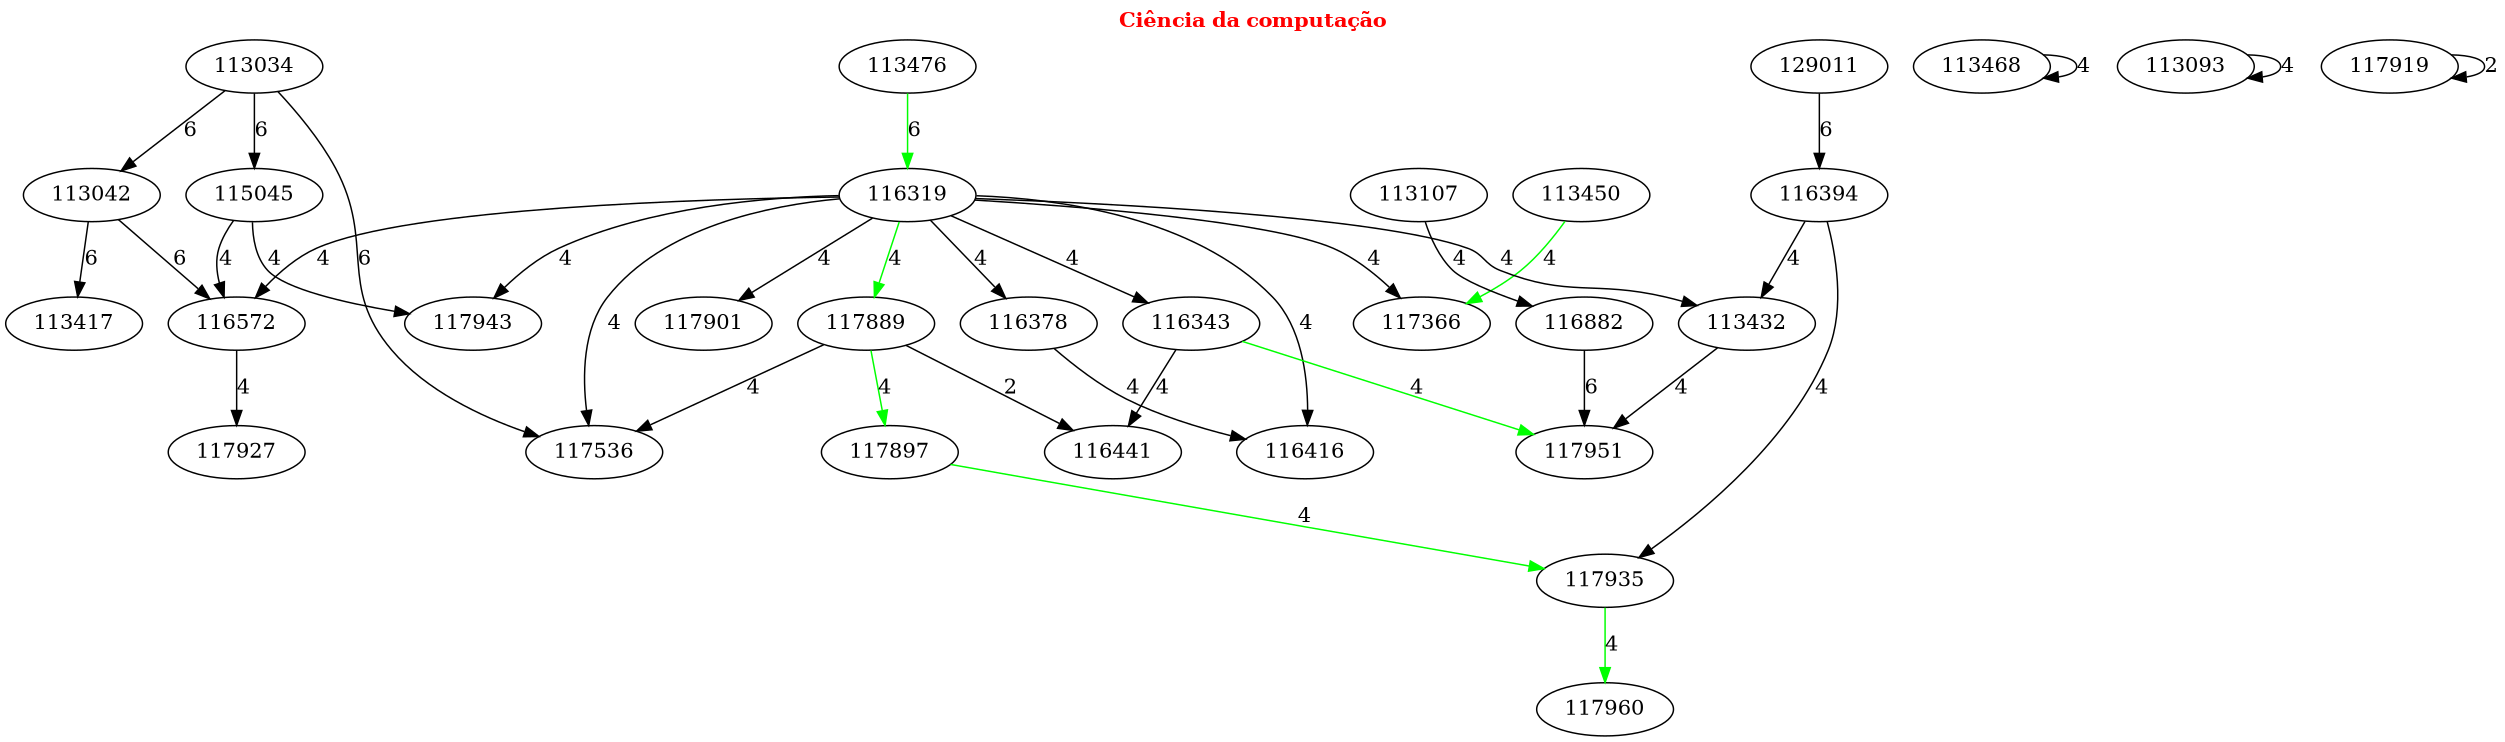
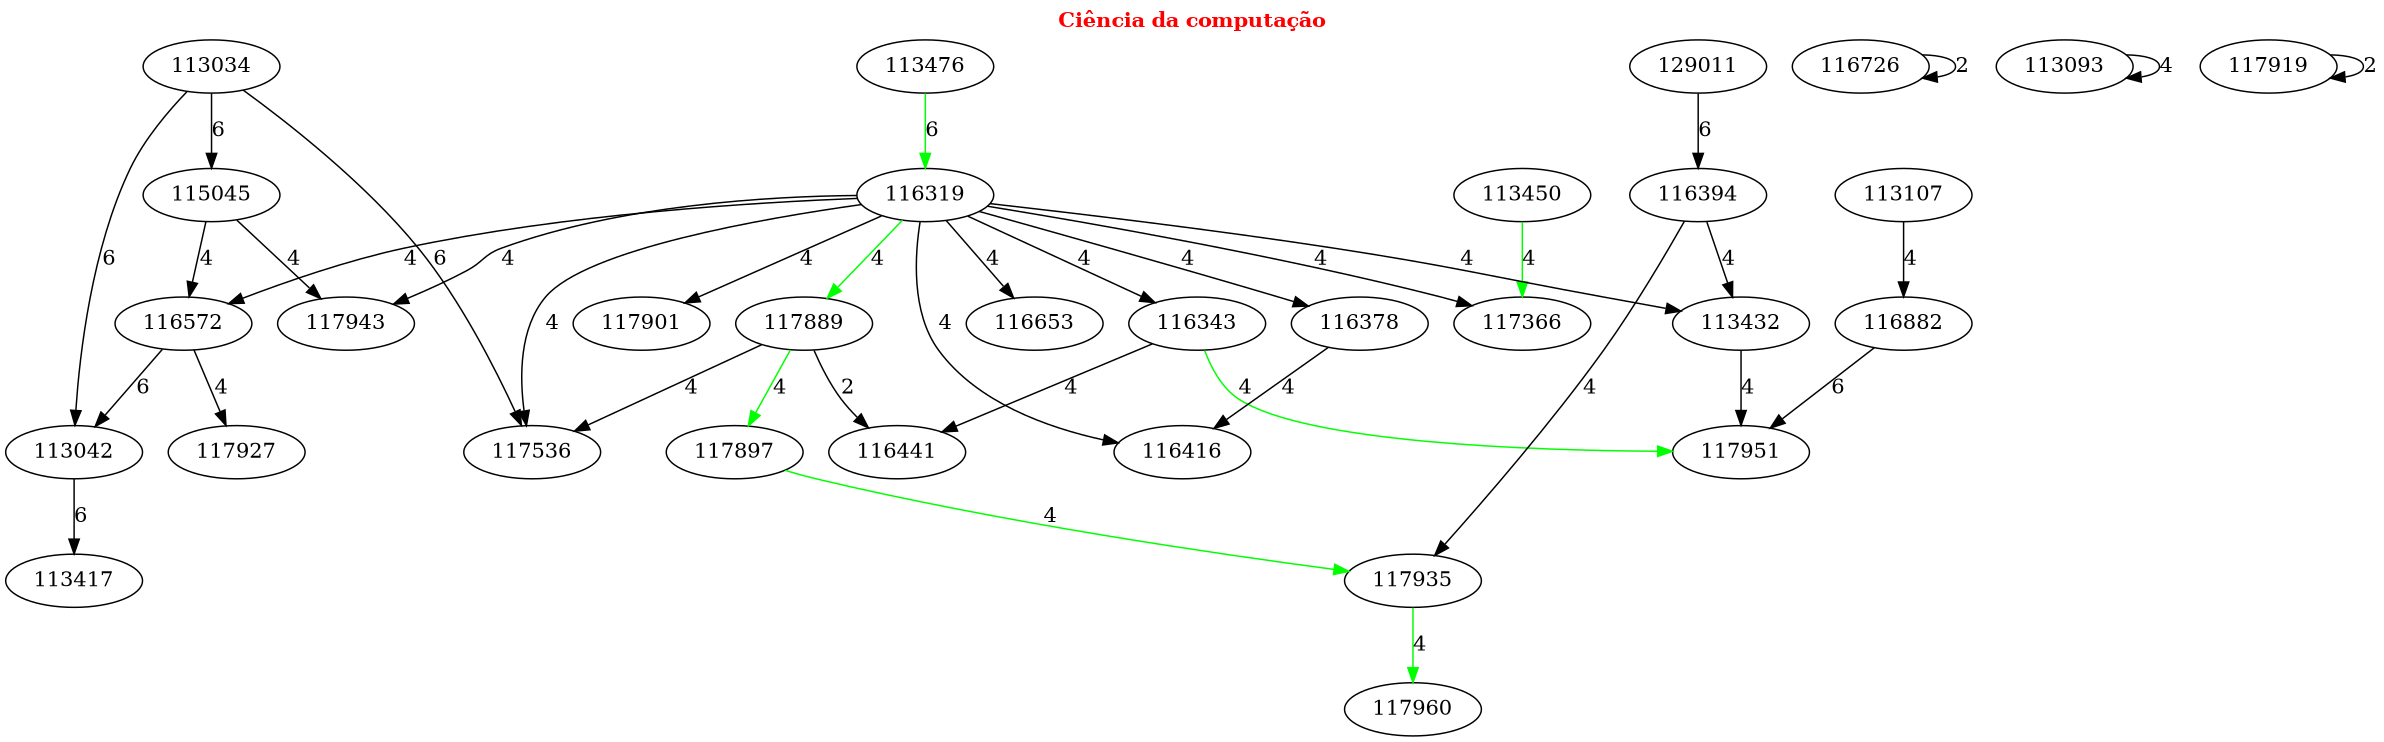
none -> (1861, 66)
(1982, 66) -> none
(158, 254) -> (134, 382)
none -> (1035, 324)
